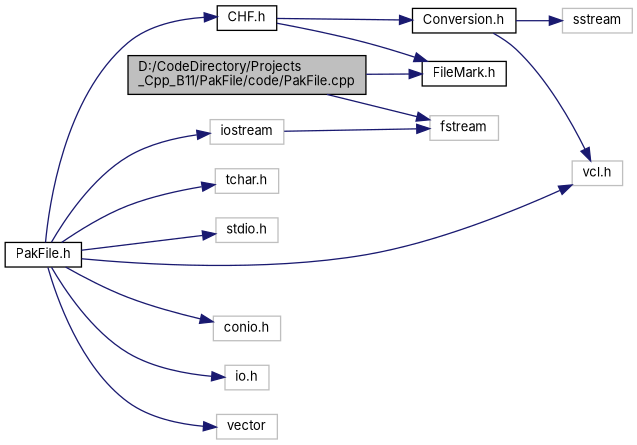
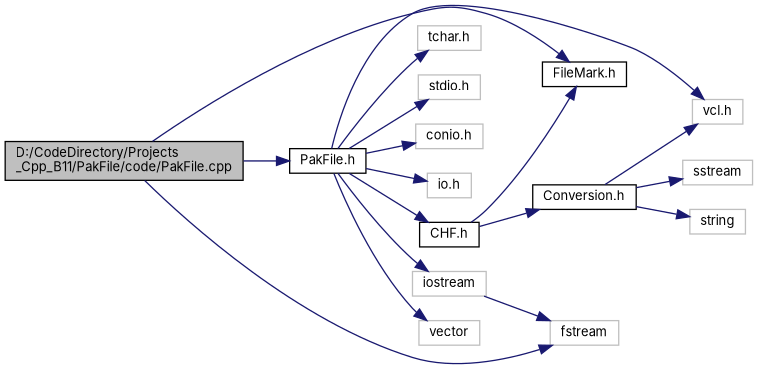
none -> (260, 161)
none -> (718, 222)
